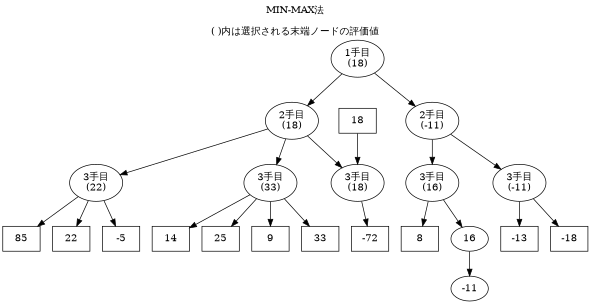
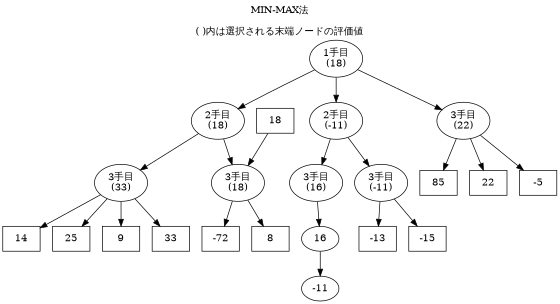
(197, 151) -> (397, 88)
(426, 210) -> (254, 210)
(569, 239) -> (427, 239)
